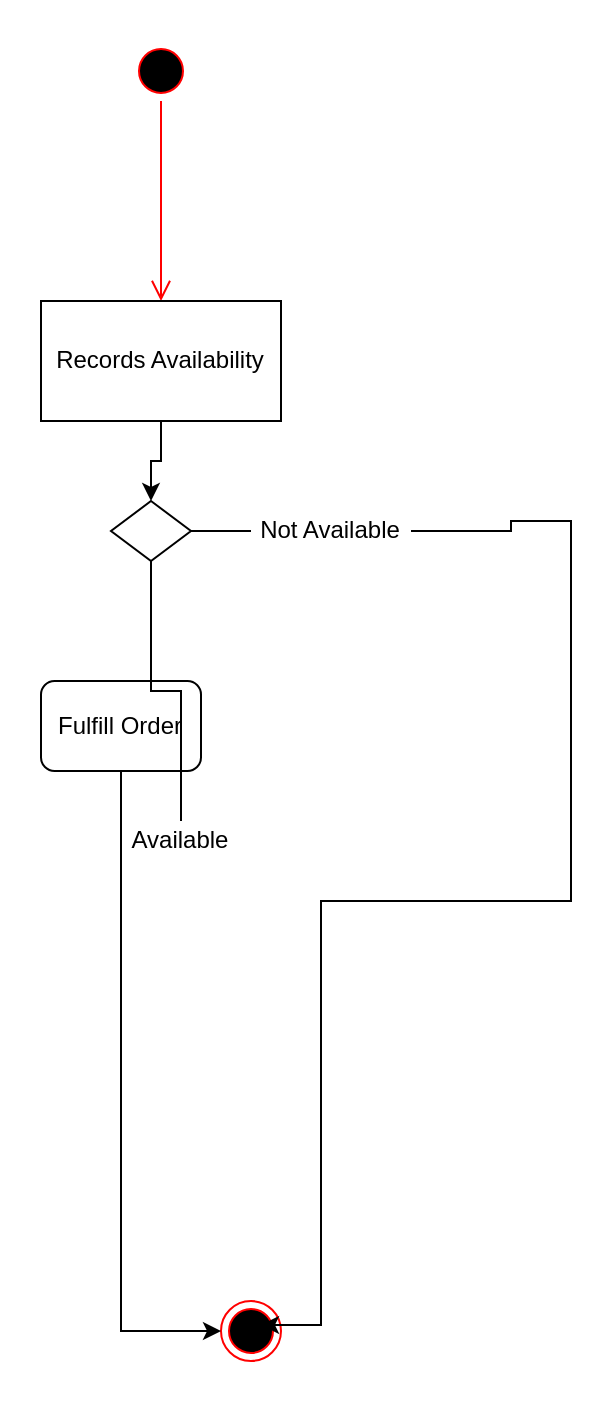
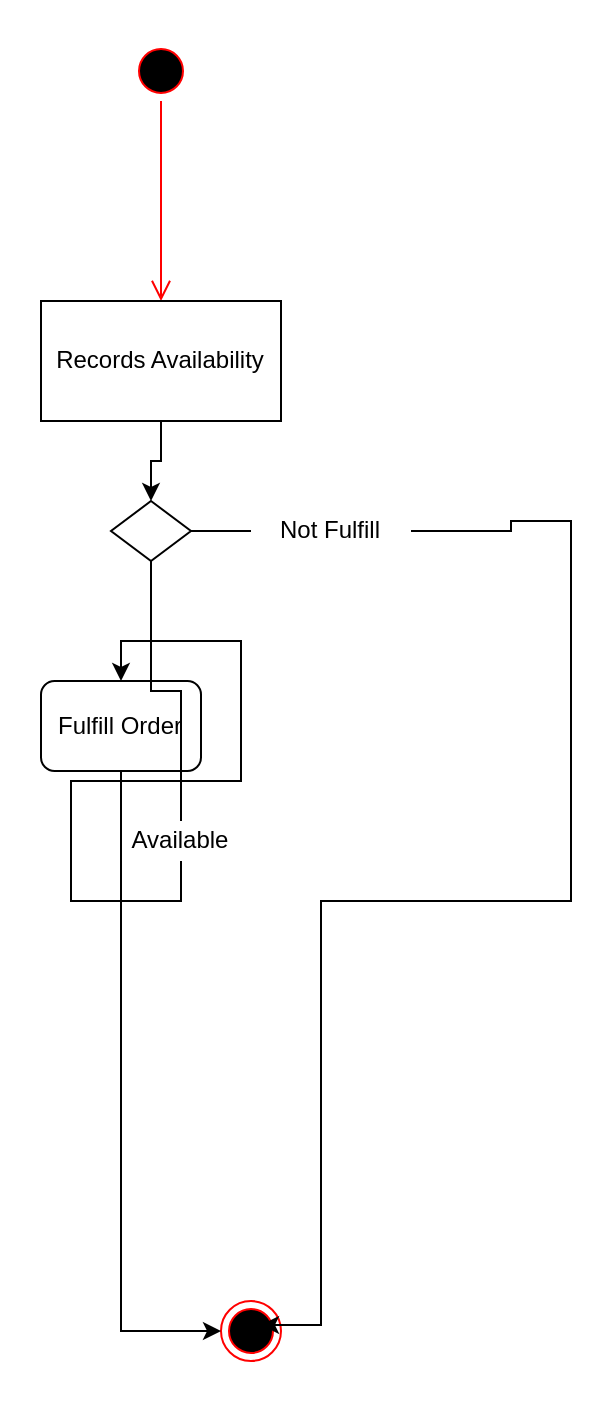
(331, 531) -> (331, 531)
none -> (164, 781)
